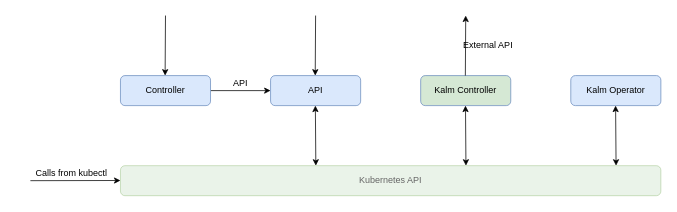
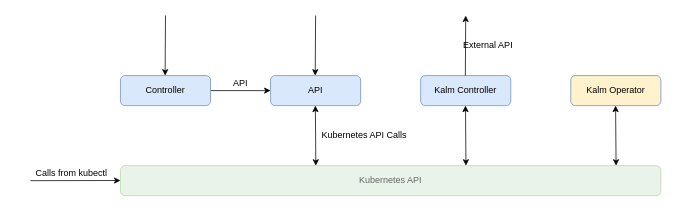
(465, 90) -> (465, 90)
(615, 90) -> (615, 90)
none -> (364, 135)
